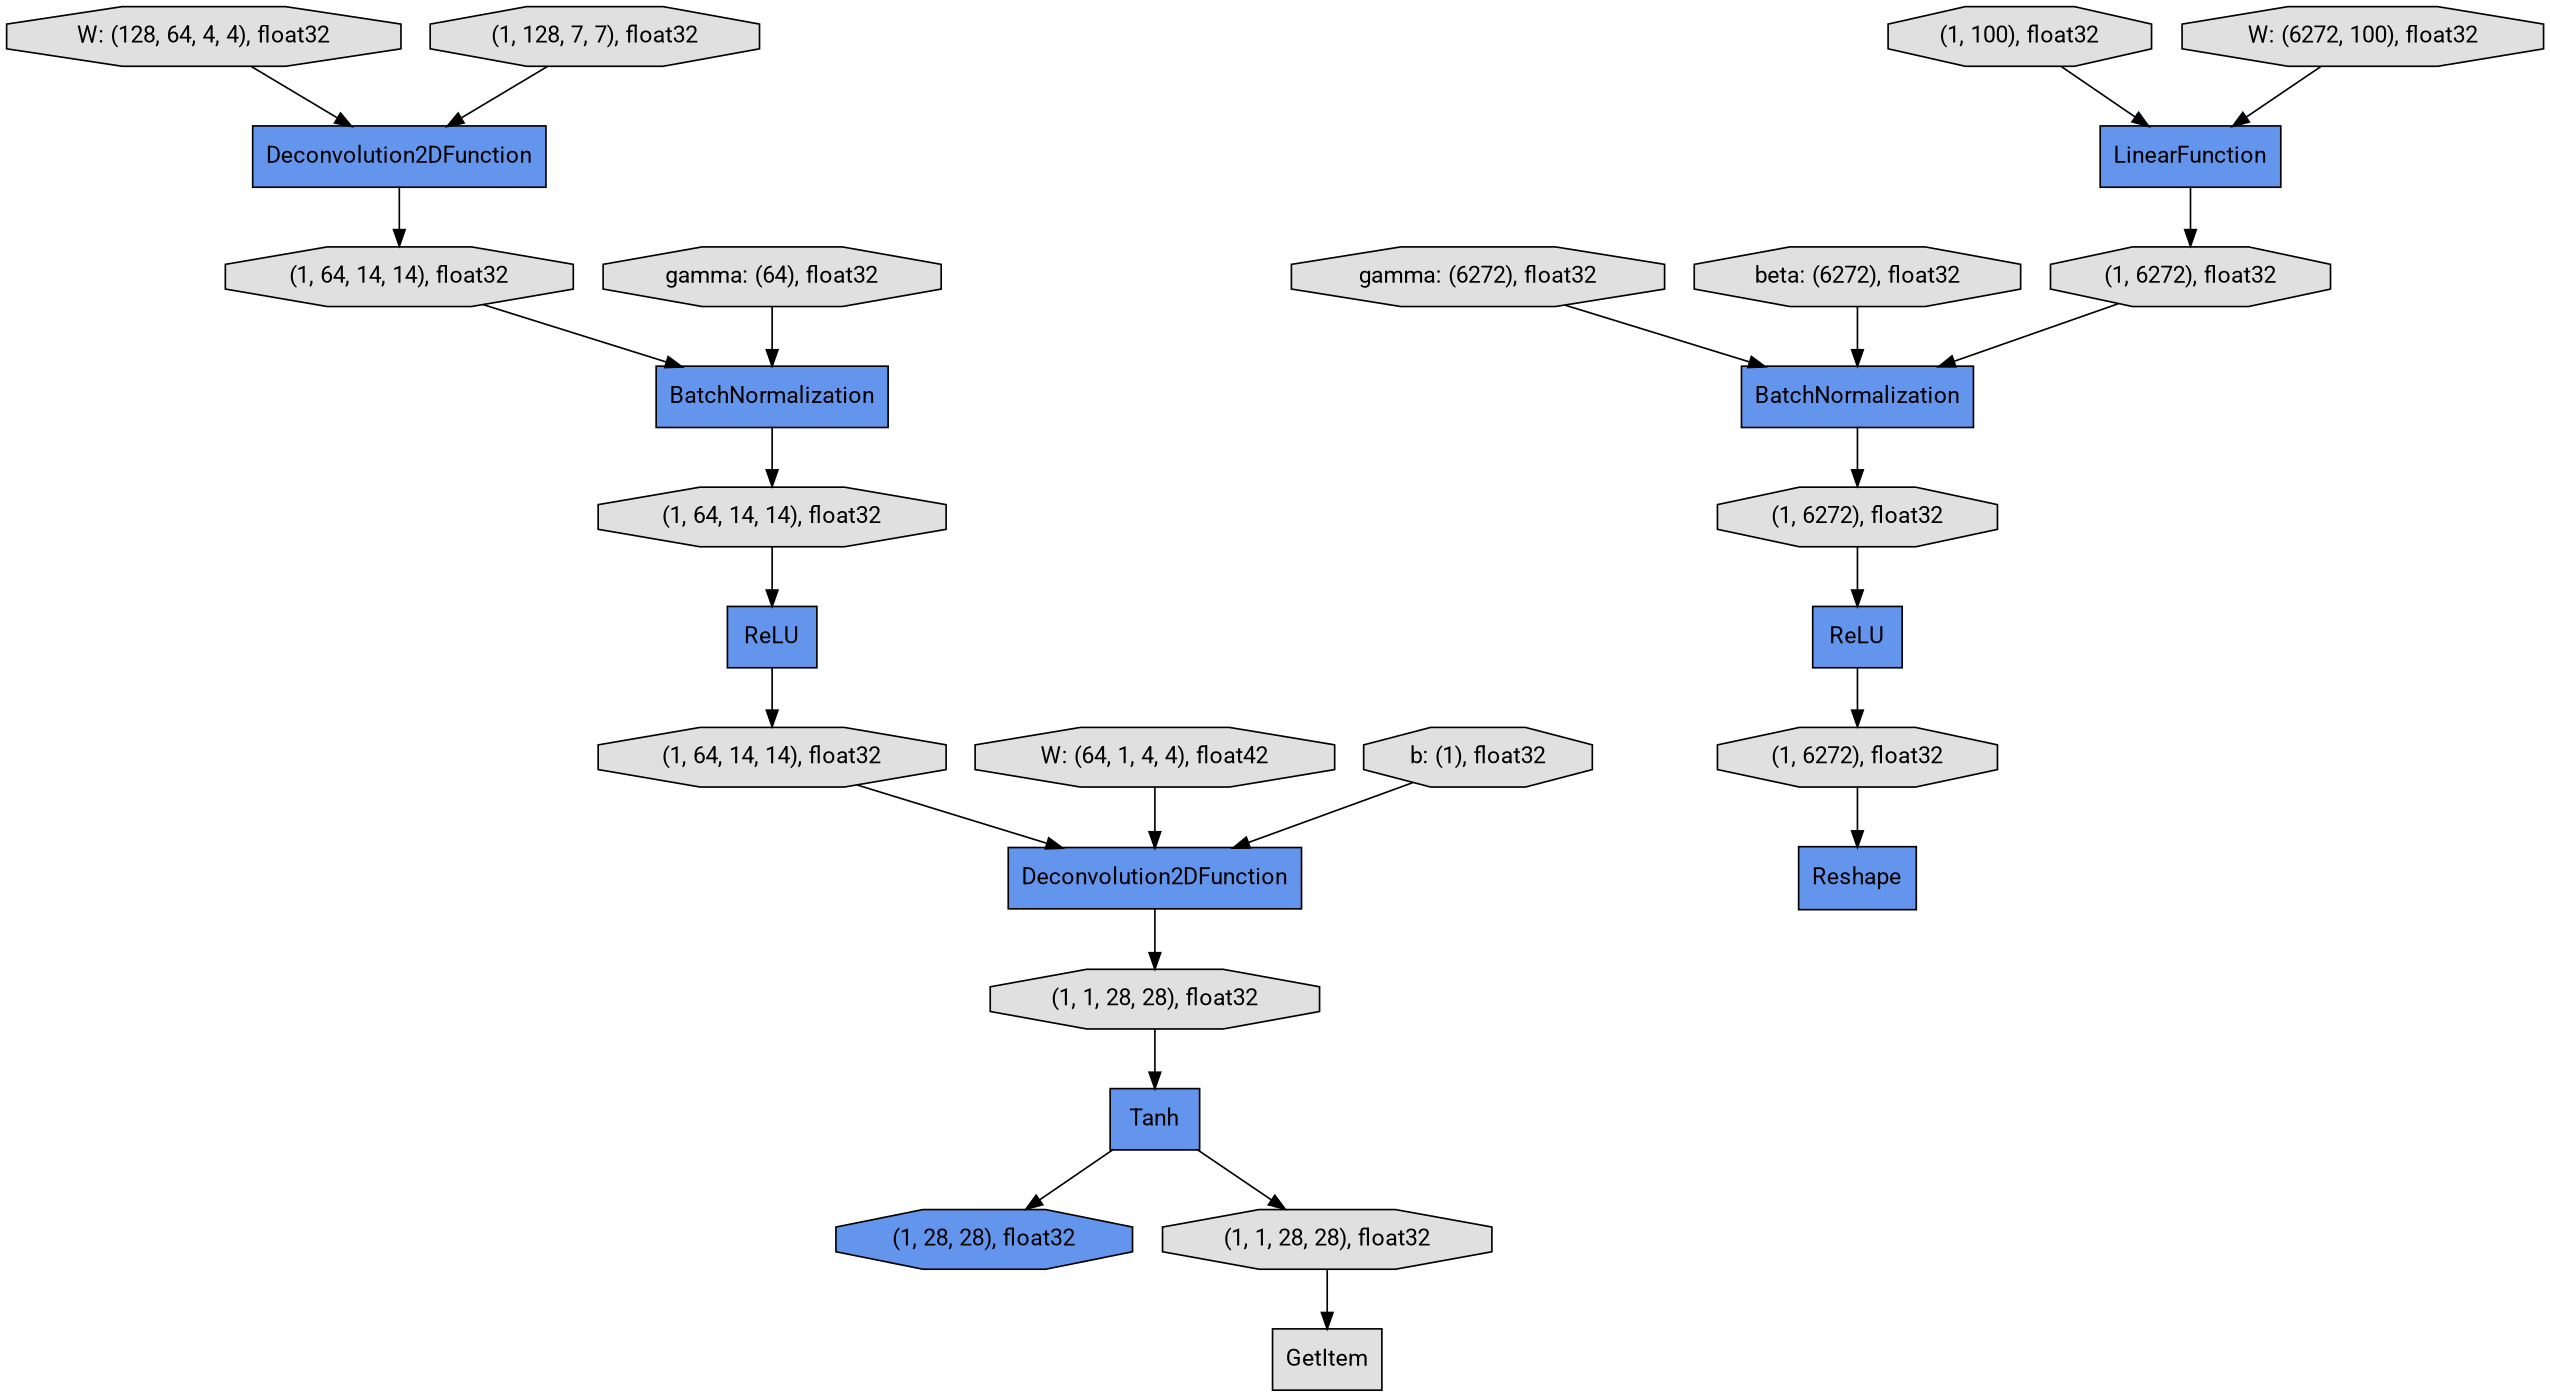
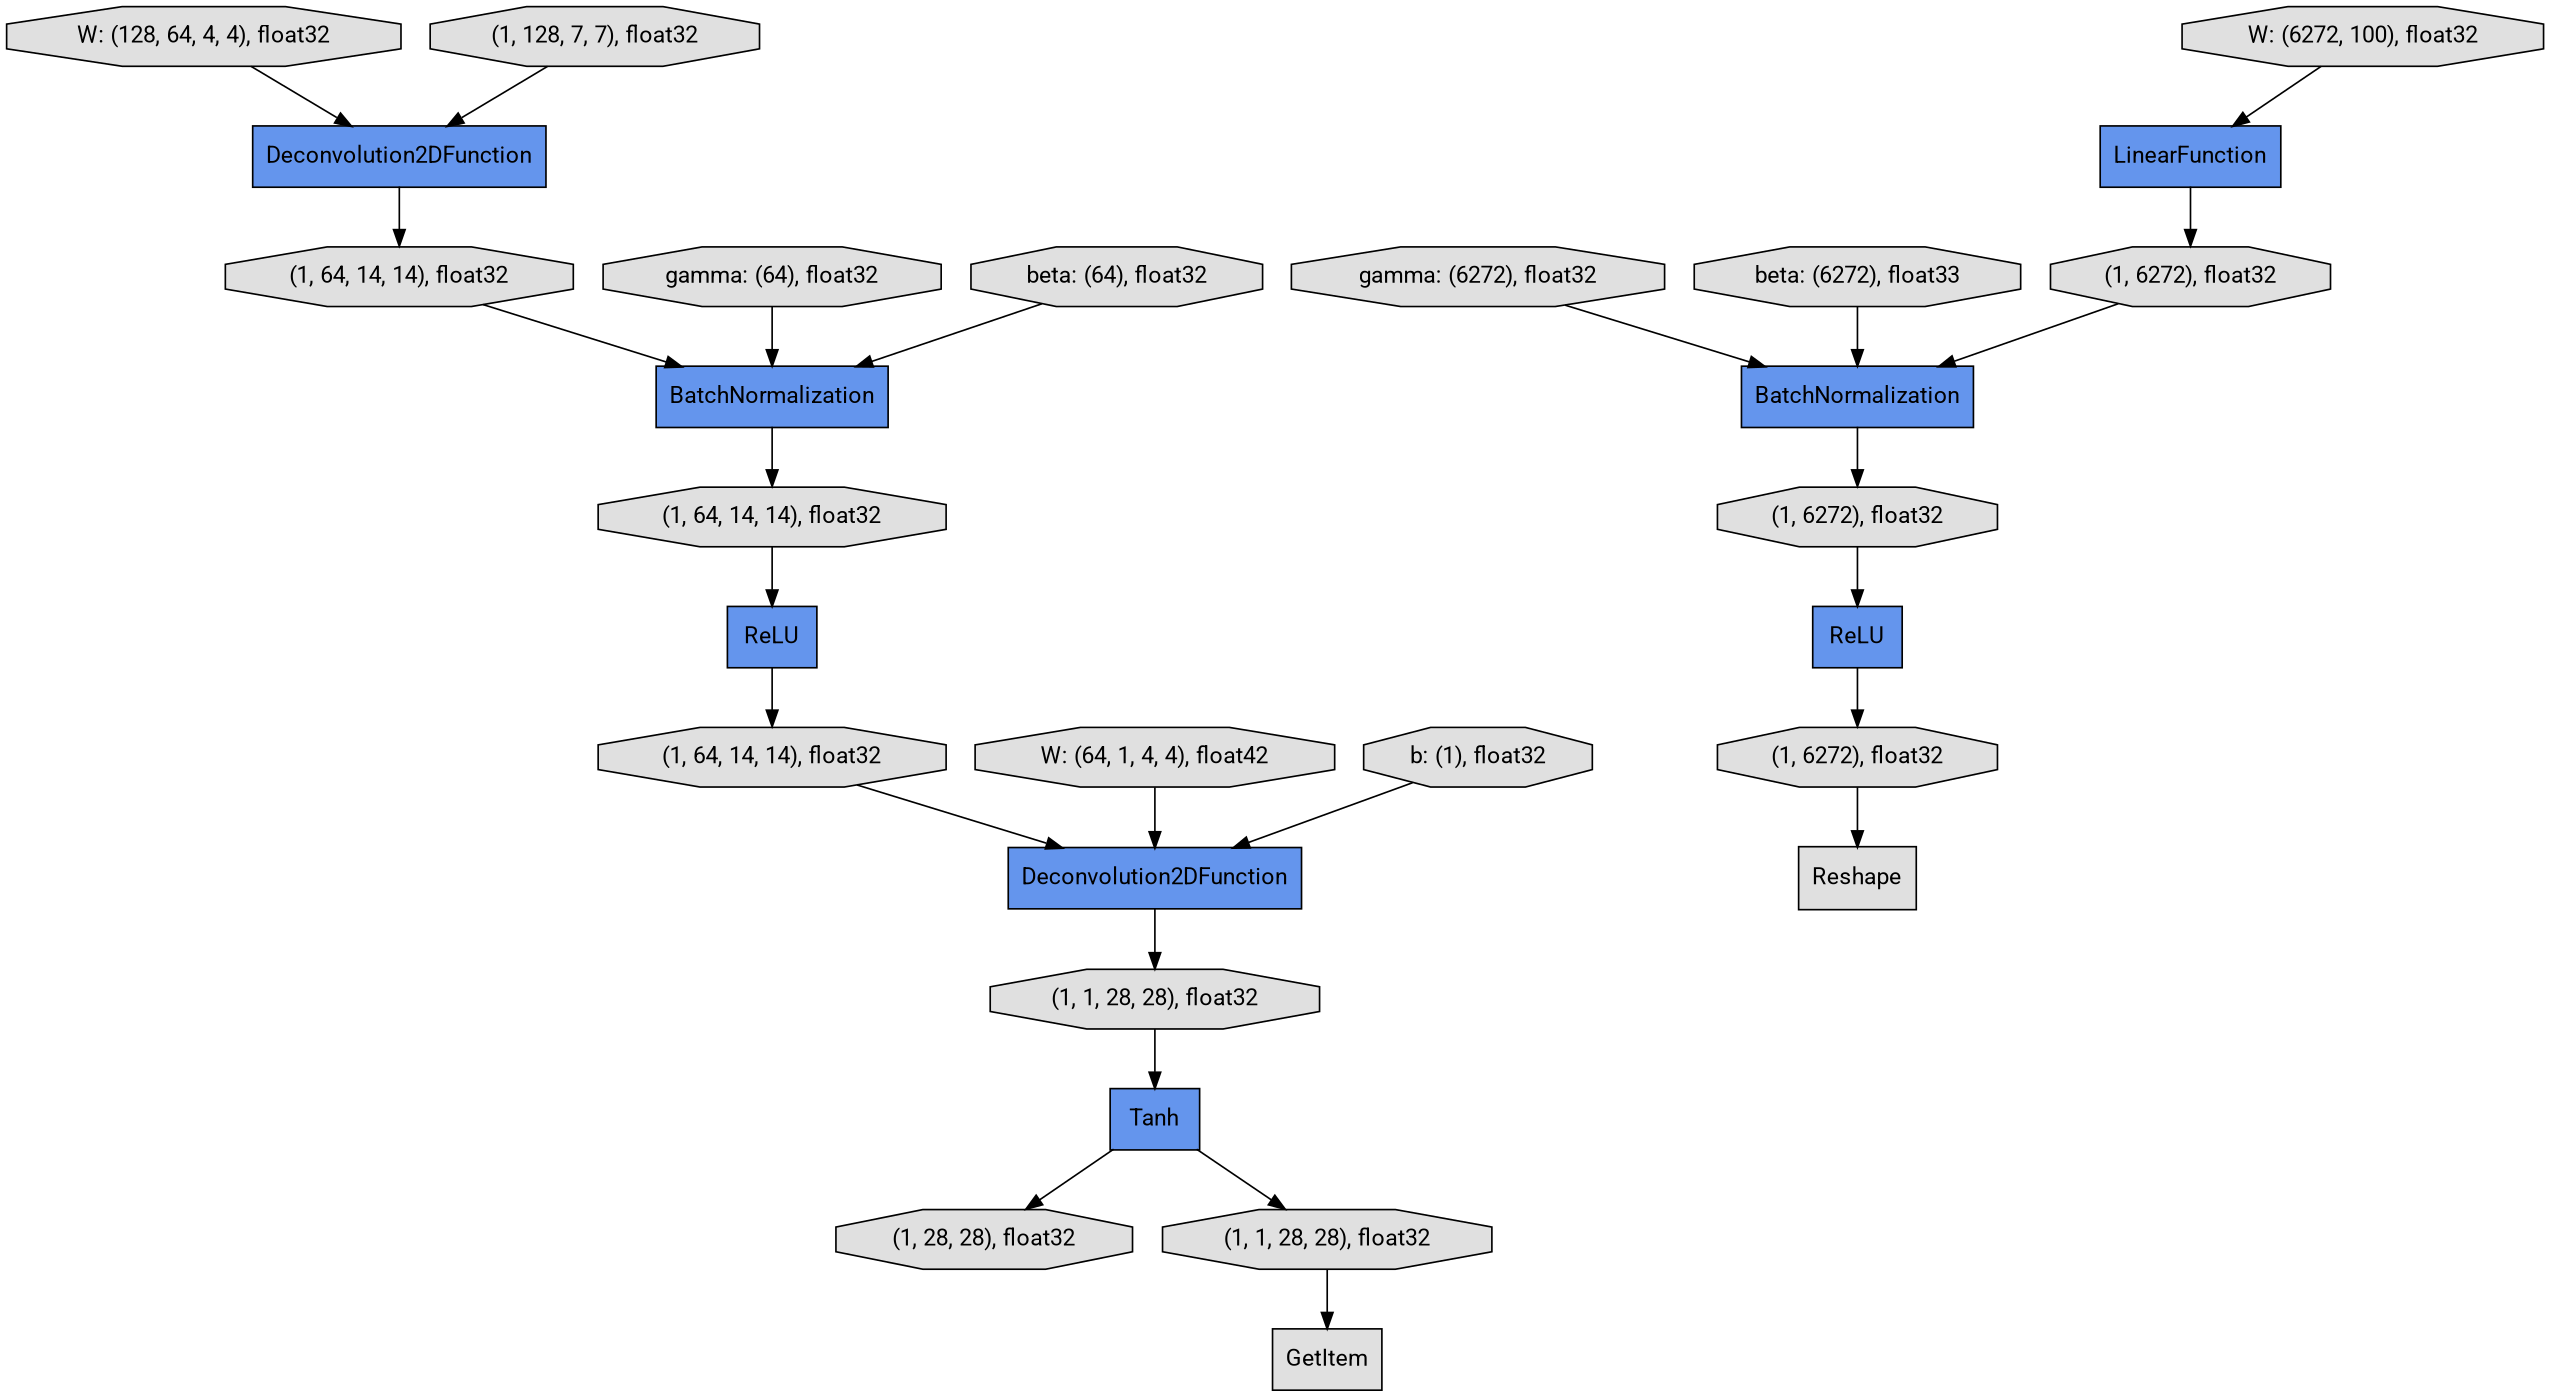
(2020, 36) -> none
none -> (1117, 277)
(1857, 277) -> (1857, 277)
(1857, 878) -> (1857, 878)
(984, 1239) -> (984, 1239)
